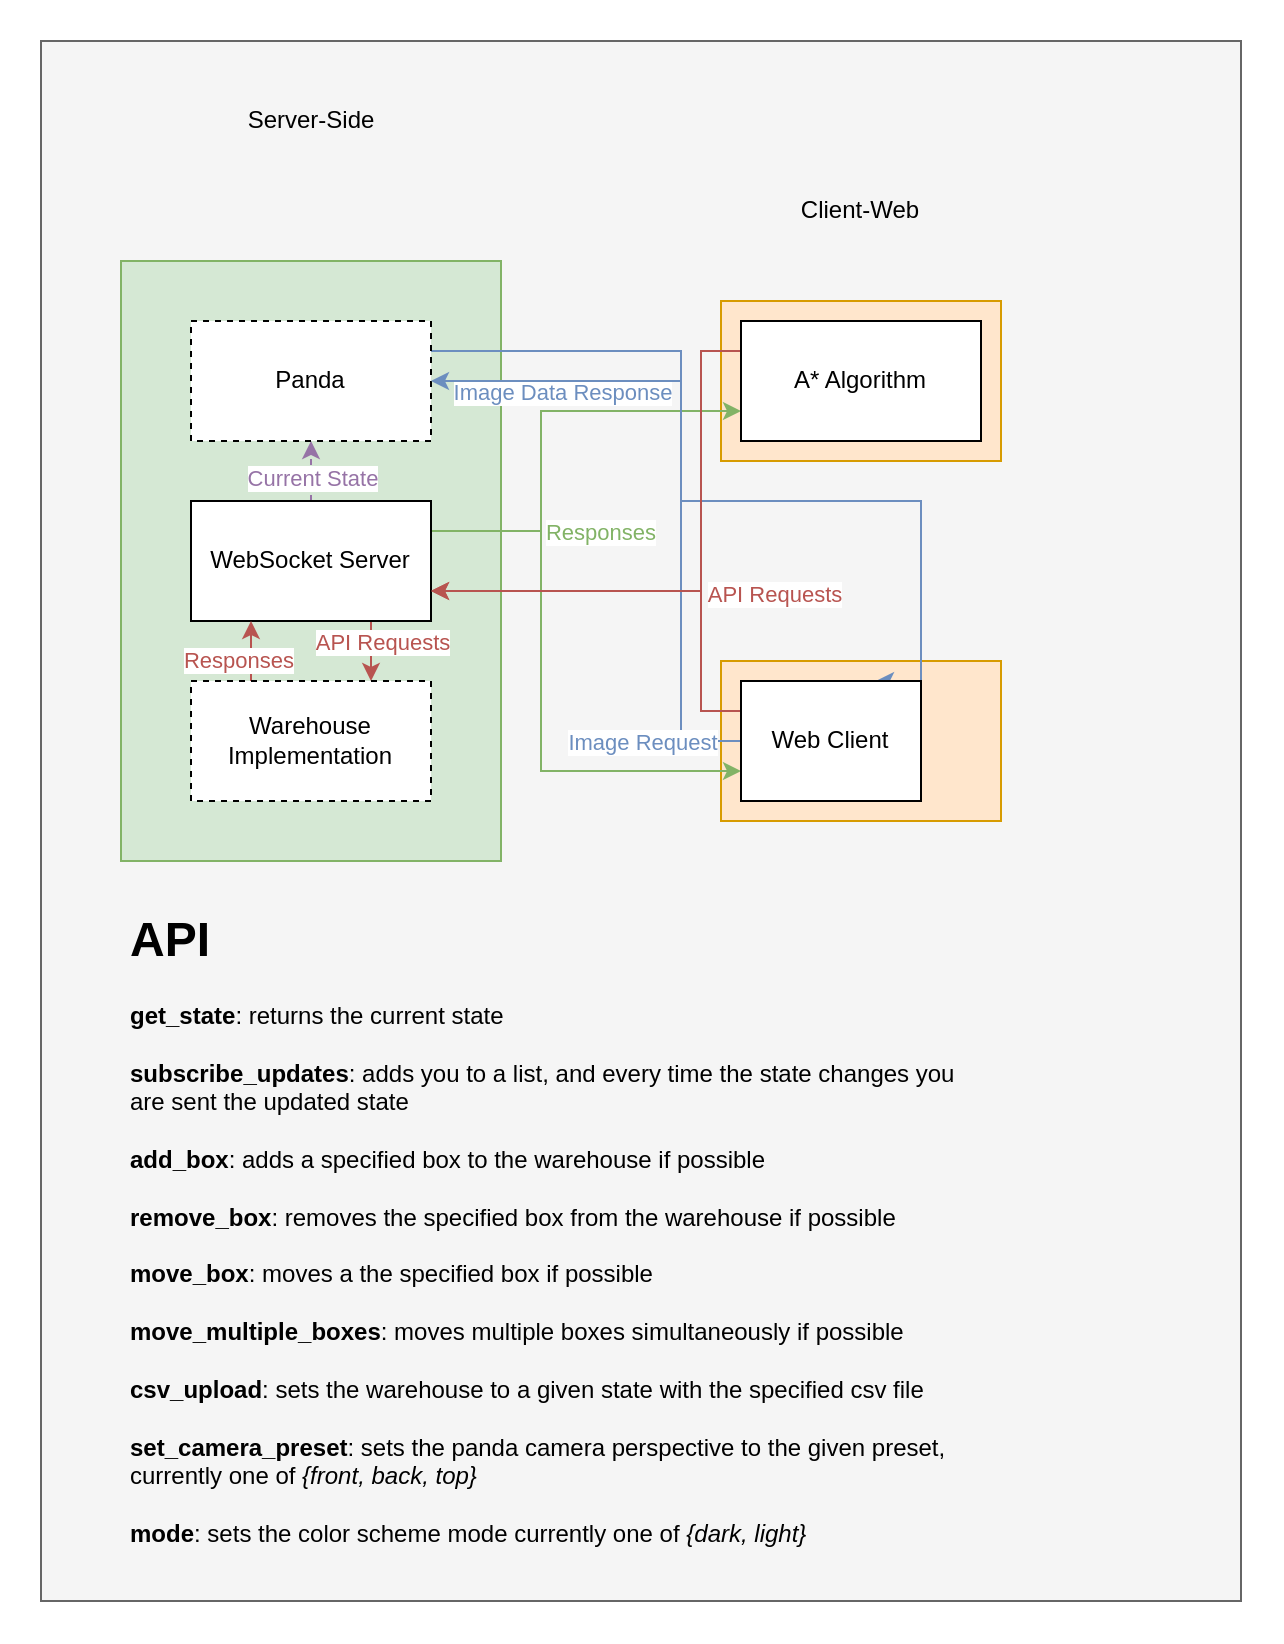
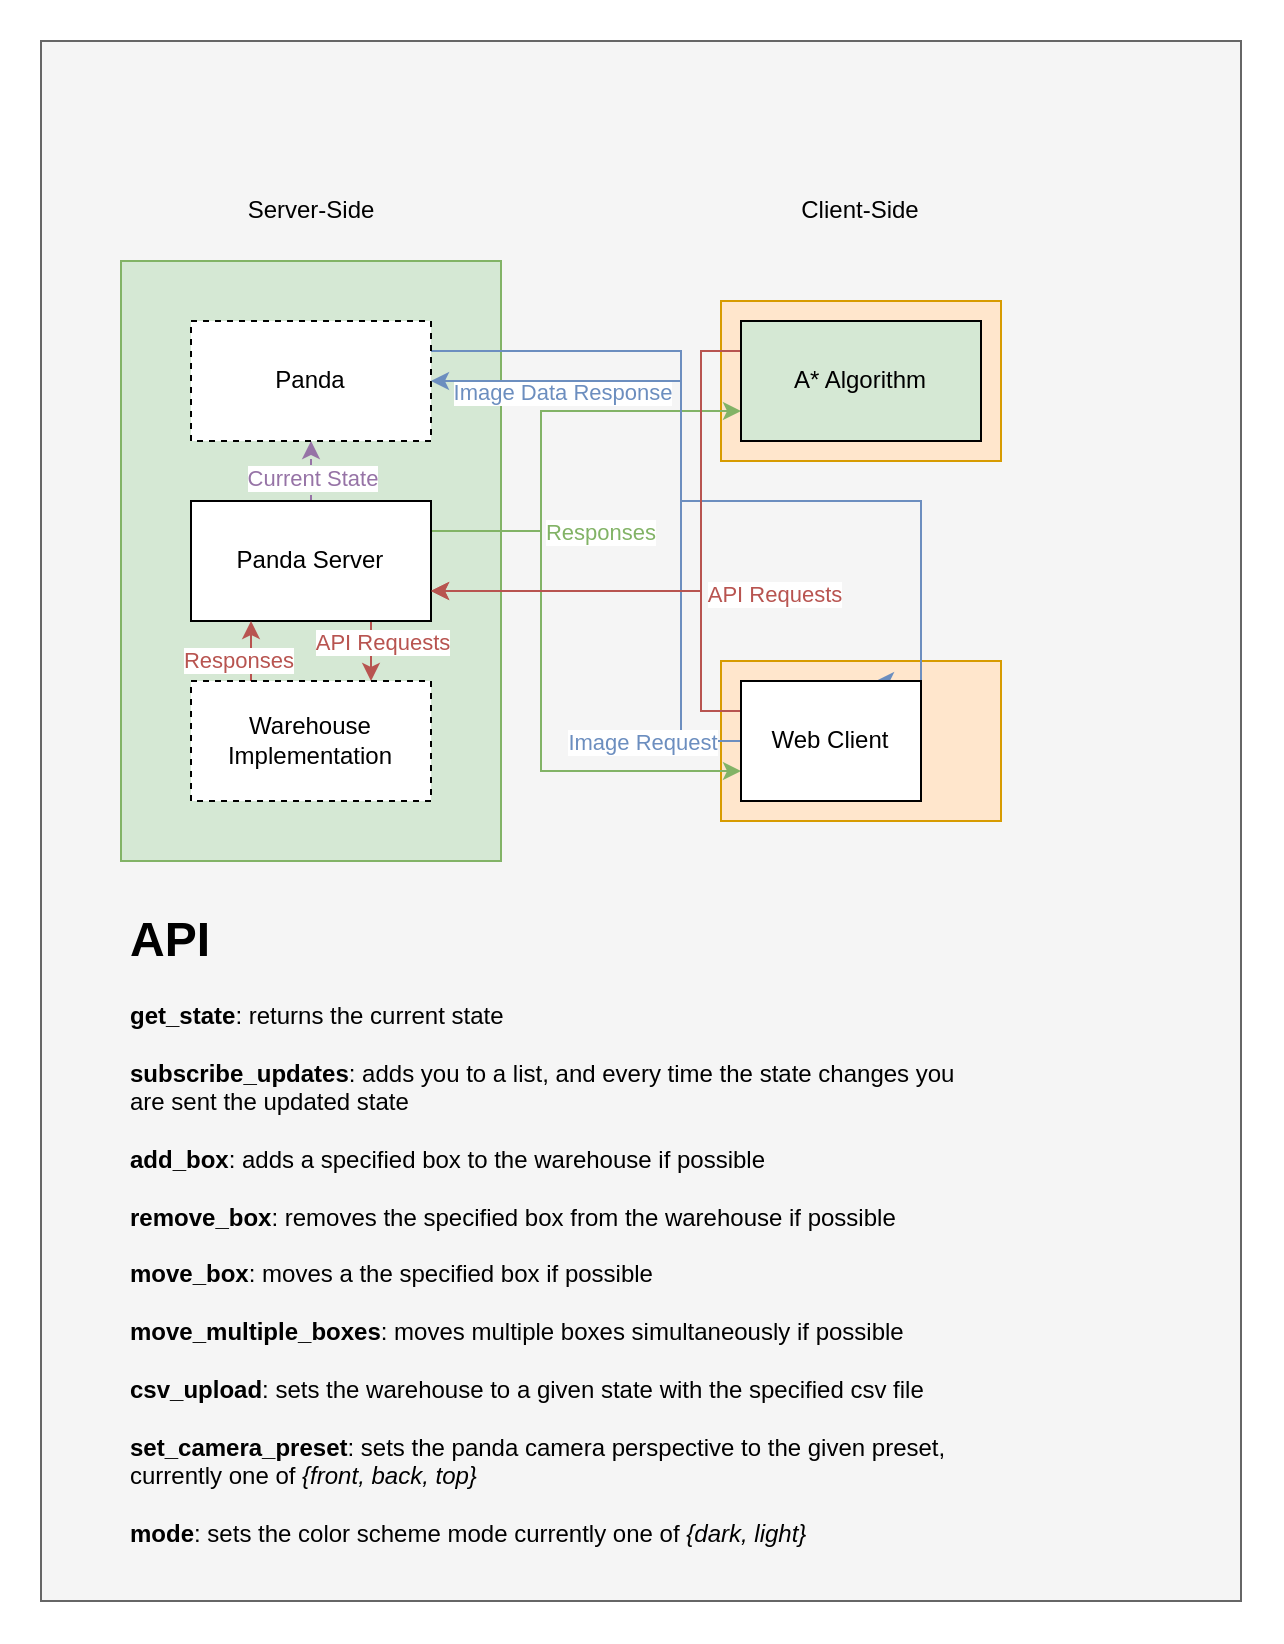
(311, 121) -> (311, 211)
(861, 211) -> (861, 211)
(861, 381) -> (861, 381)
(311, 561) -> (311, 561)
